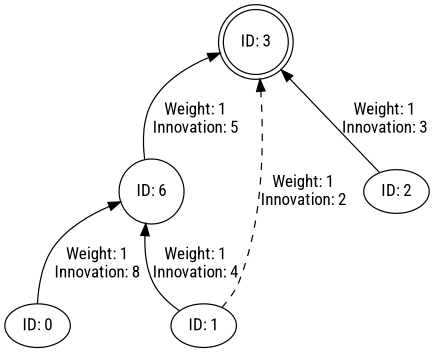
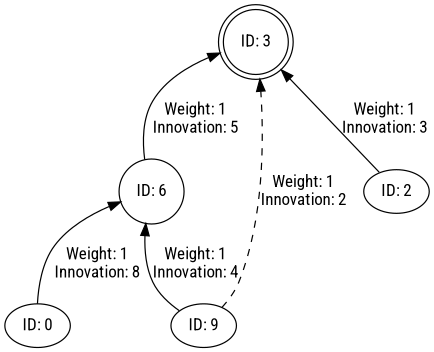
(204, 326) -> (204, 326)
